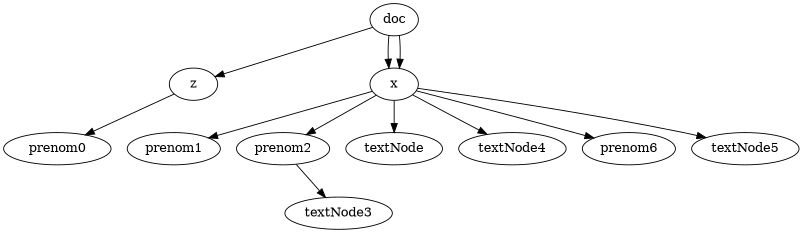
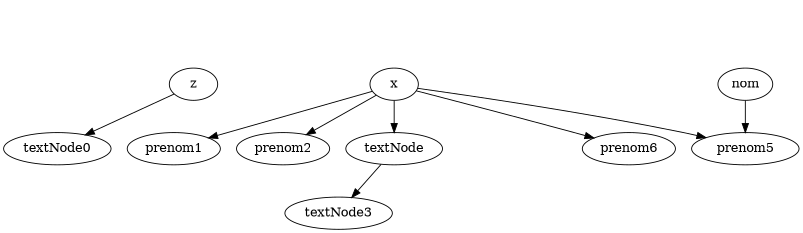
(394, 20) -> none
none -> (745, 84)
(57, 149) -> (57, 149)
(512, 149) -> none
(745, 149) -> (745, 149)
(308, 178) -> (369, 178)
